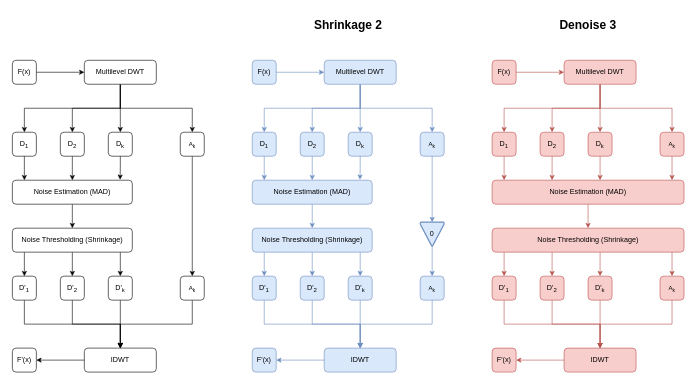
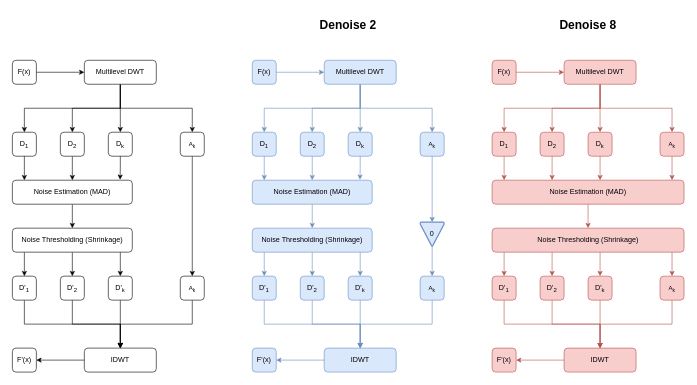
(348, 24) -> (348, 24)
(588, 24) -> (588, 24)
